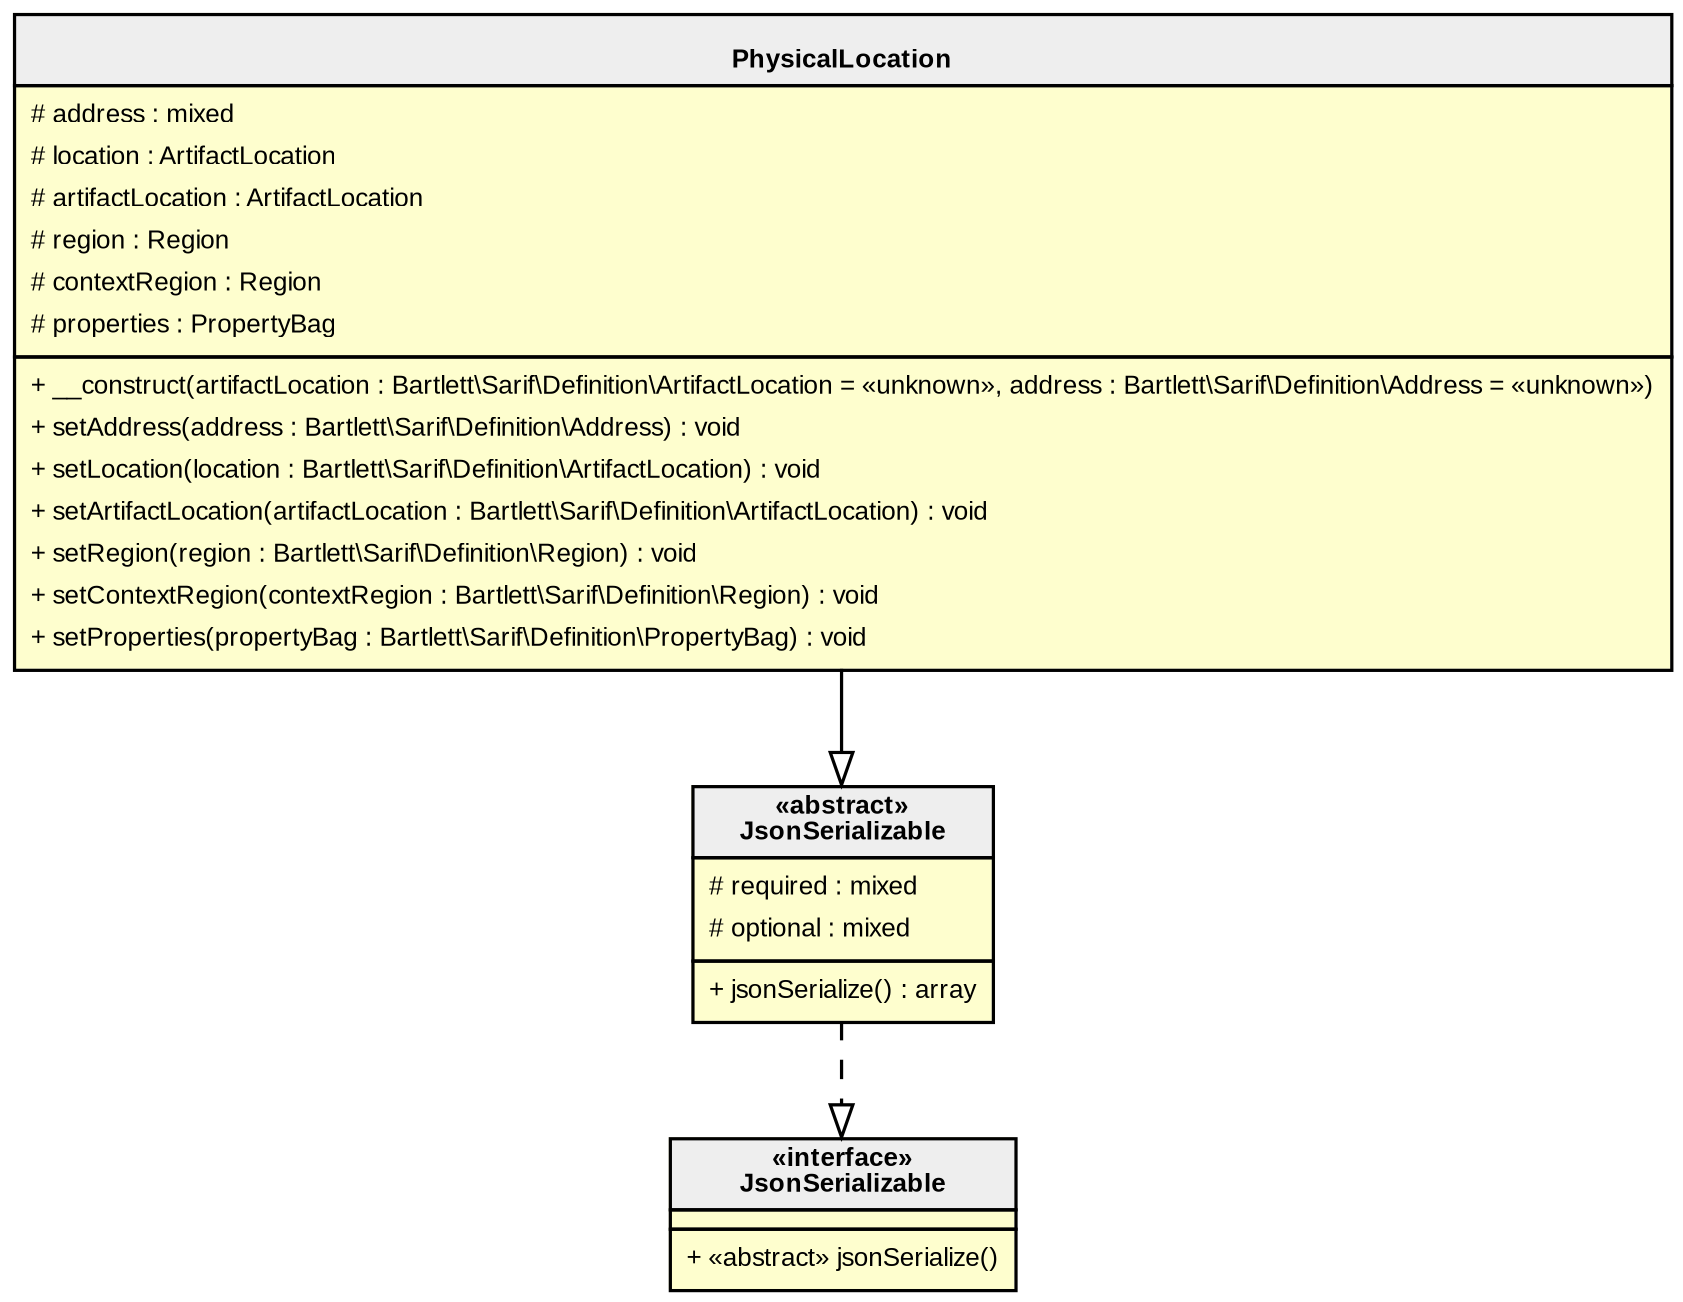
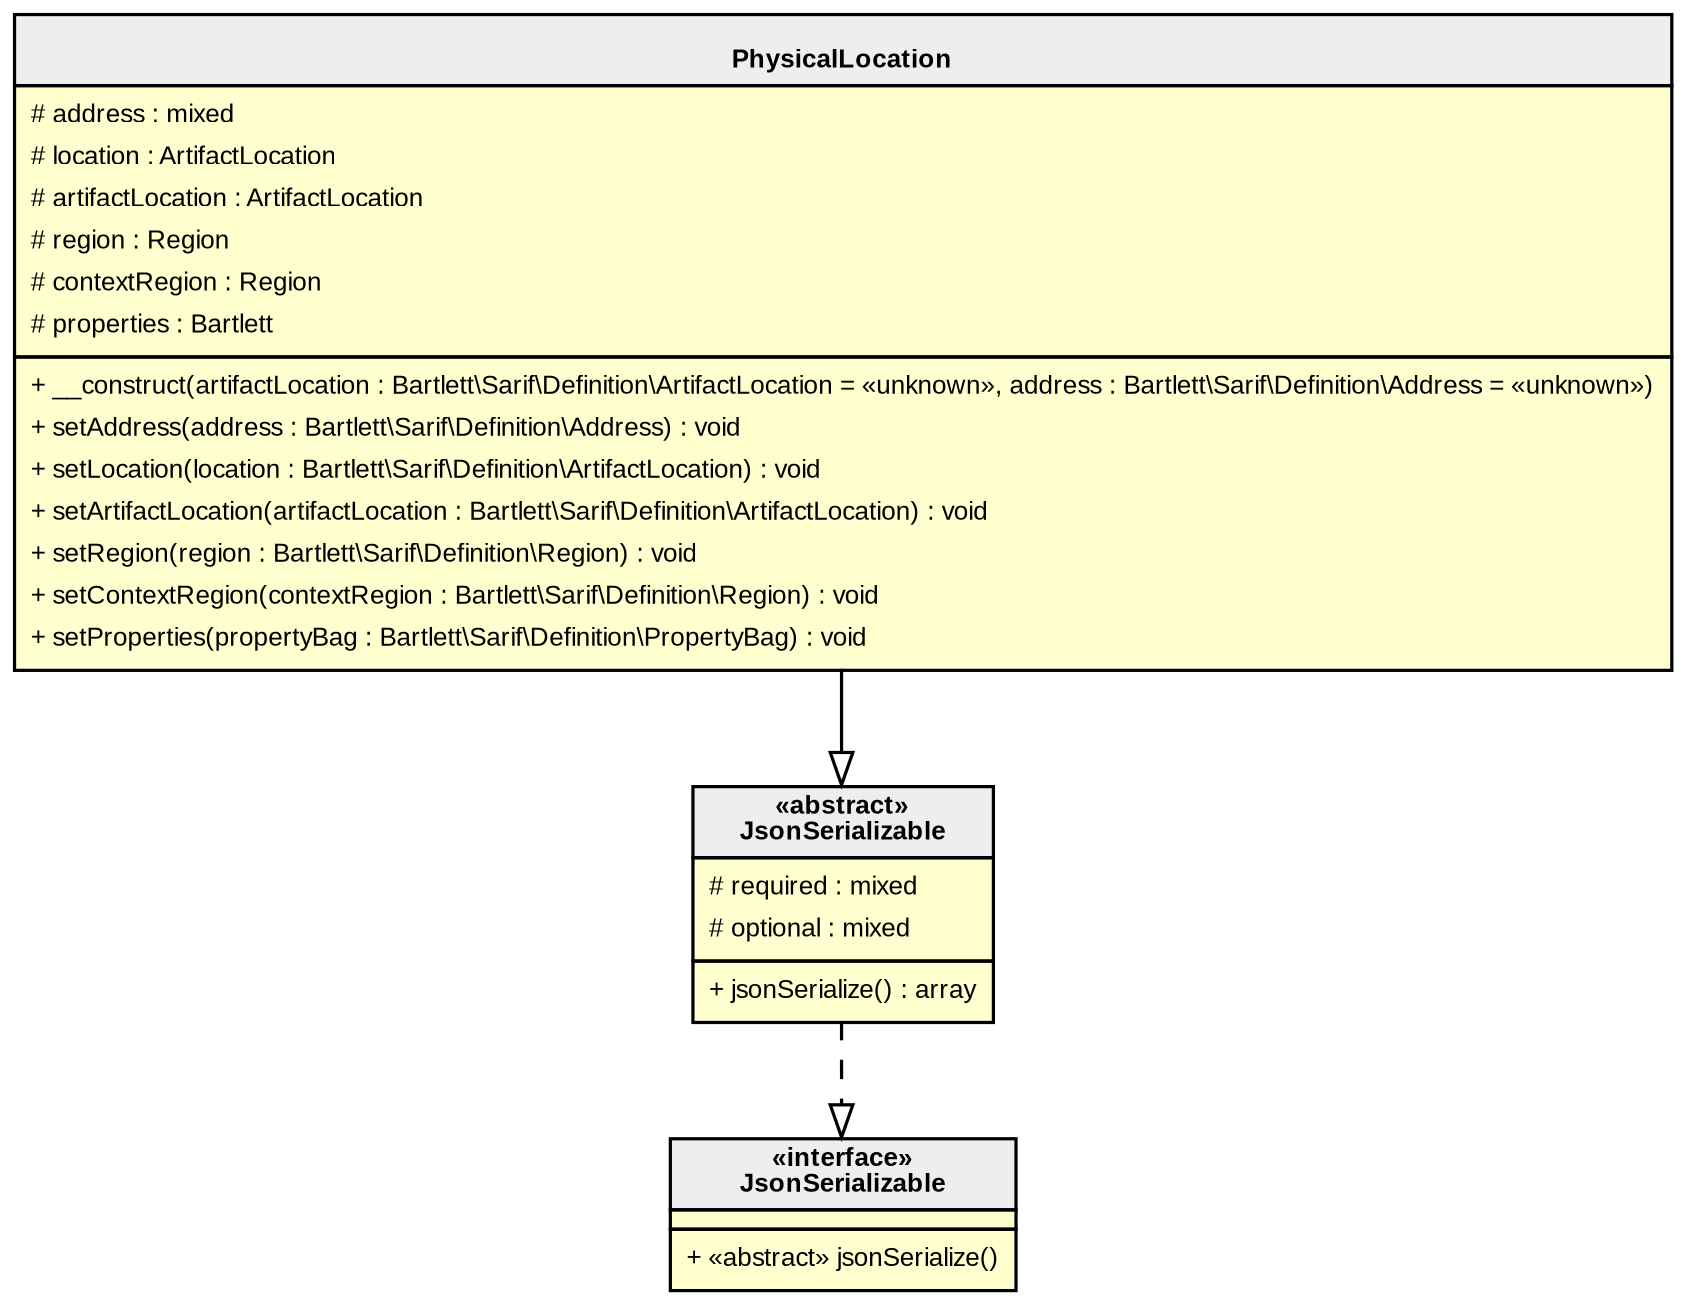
(184, 325) -> (153, 325)
